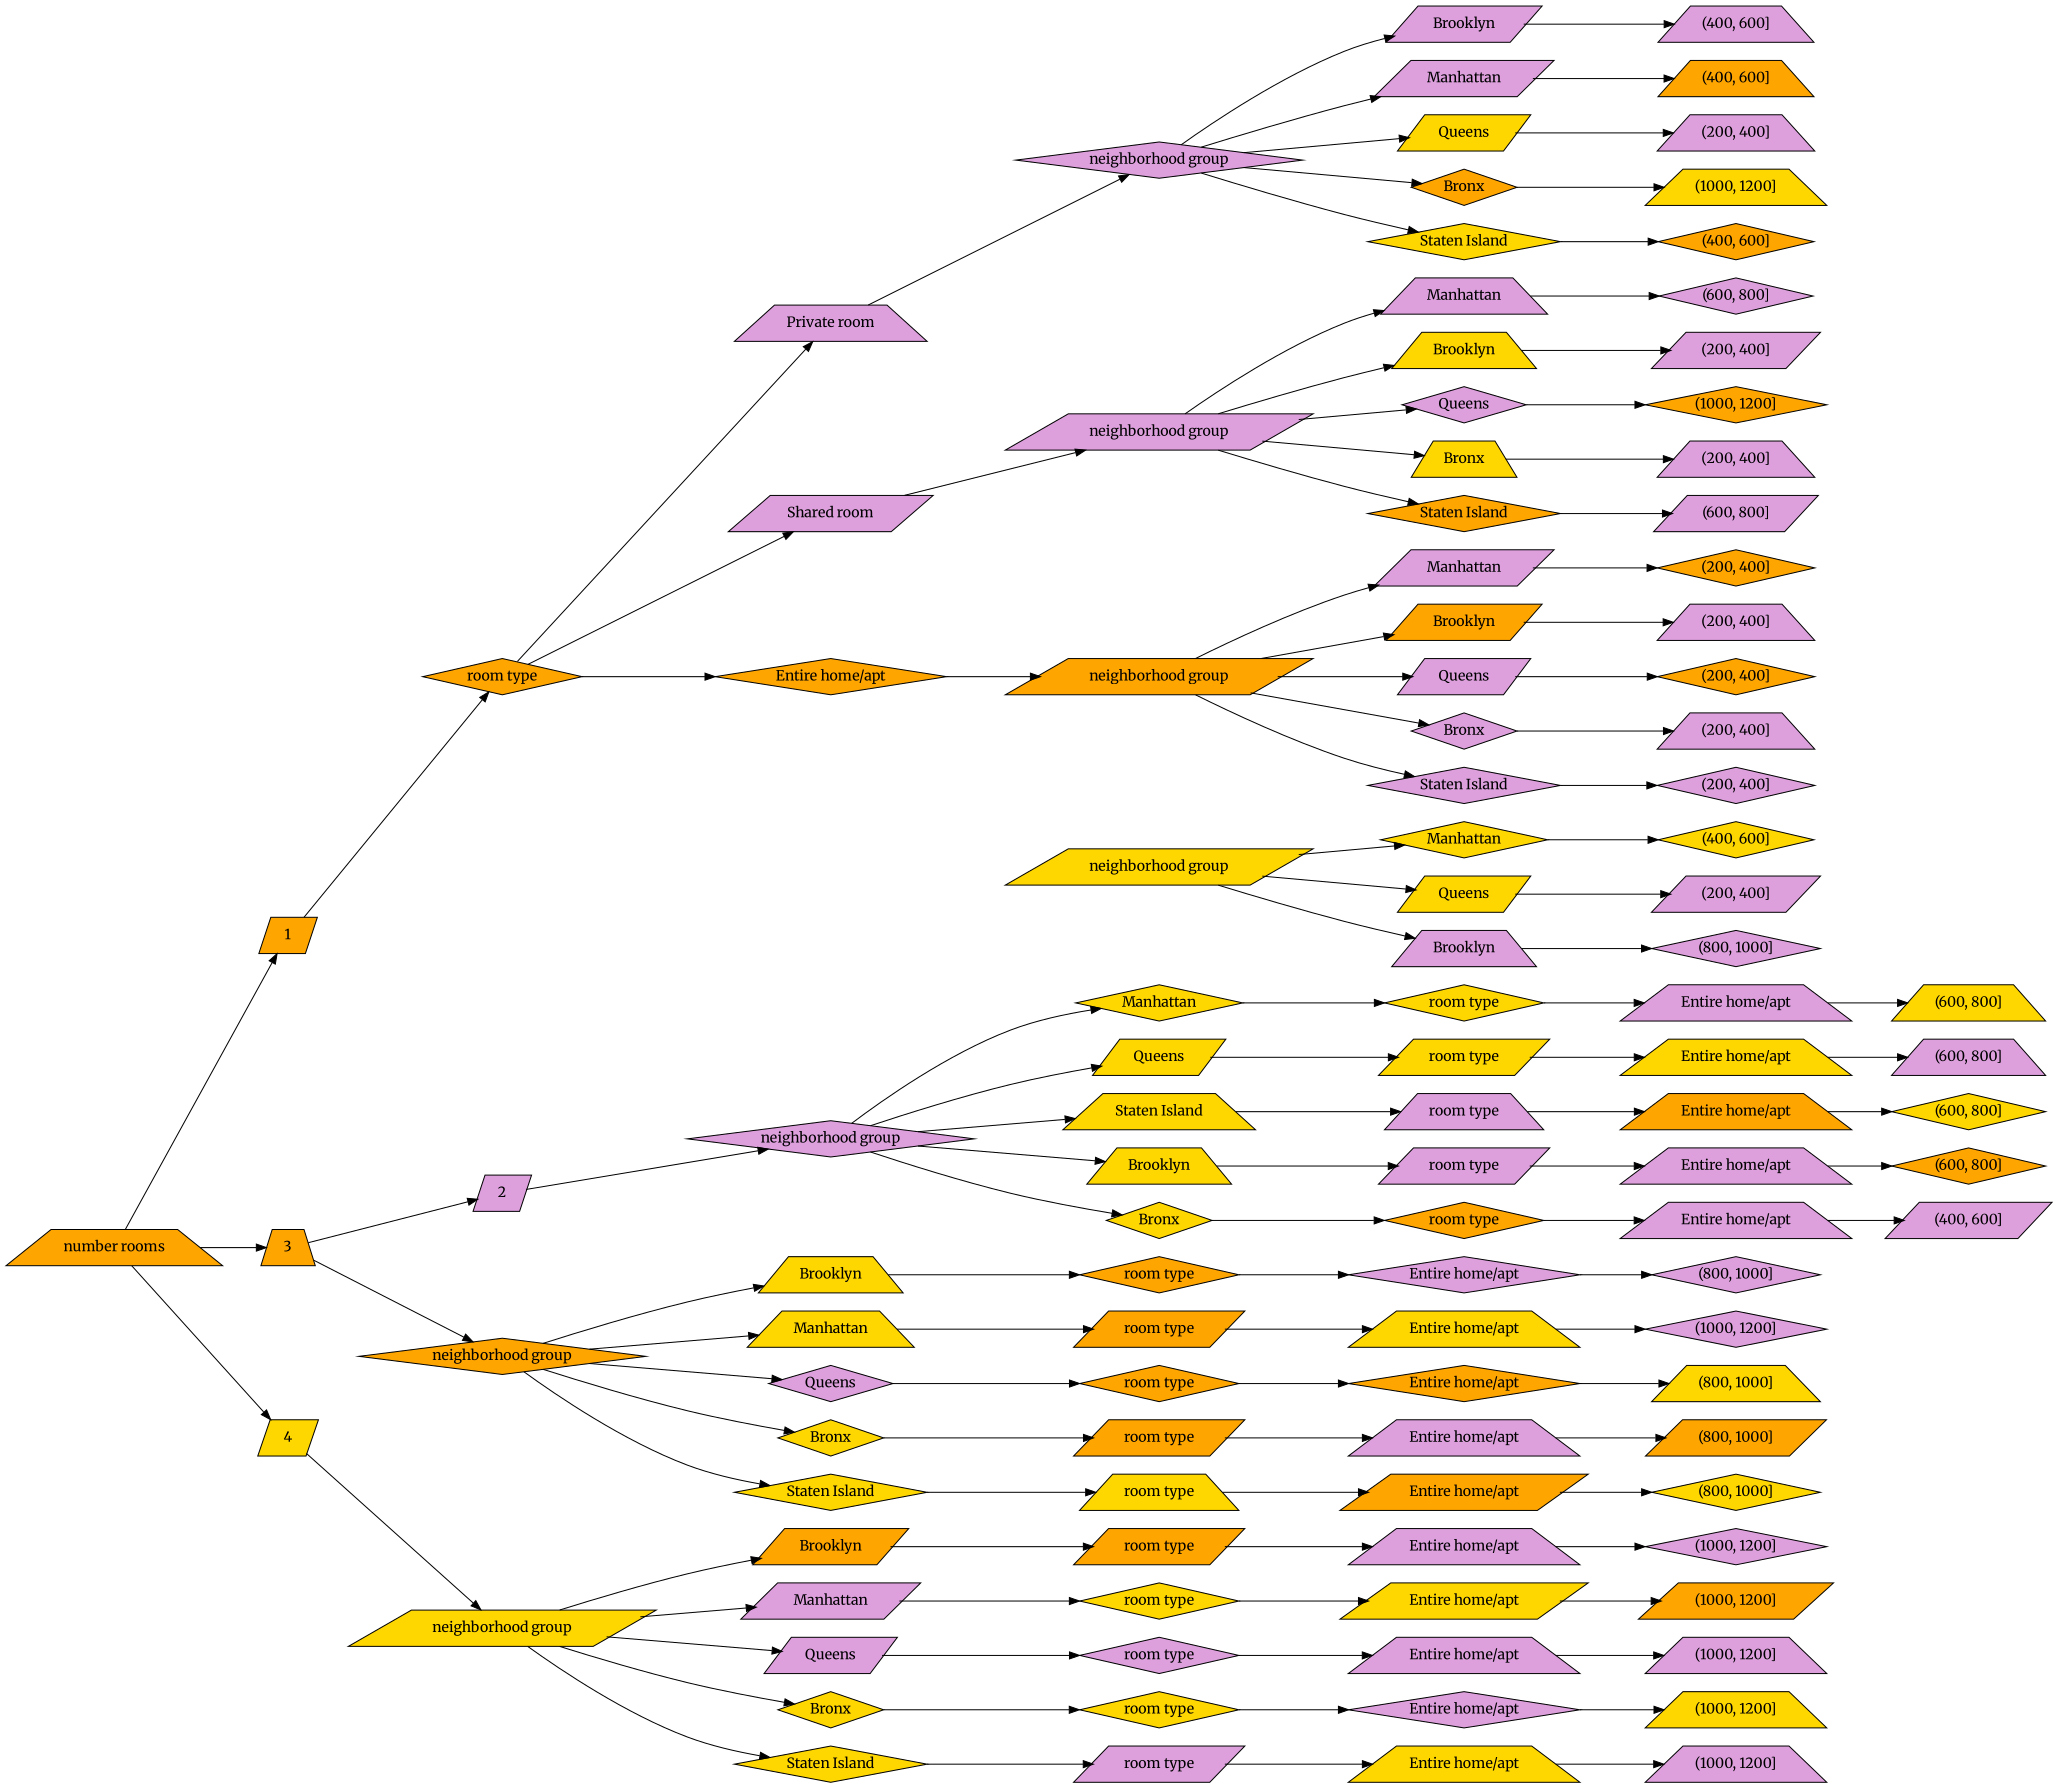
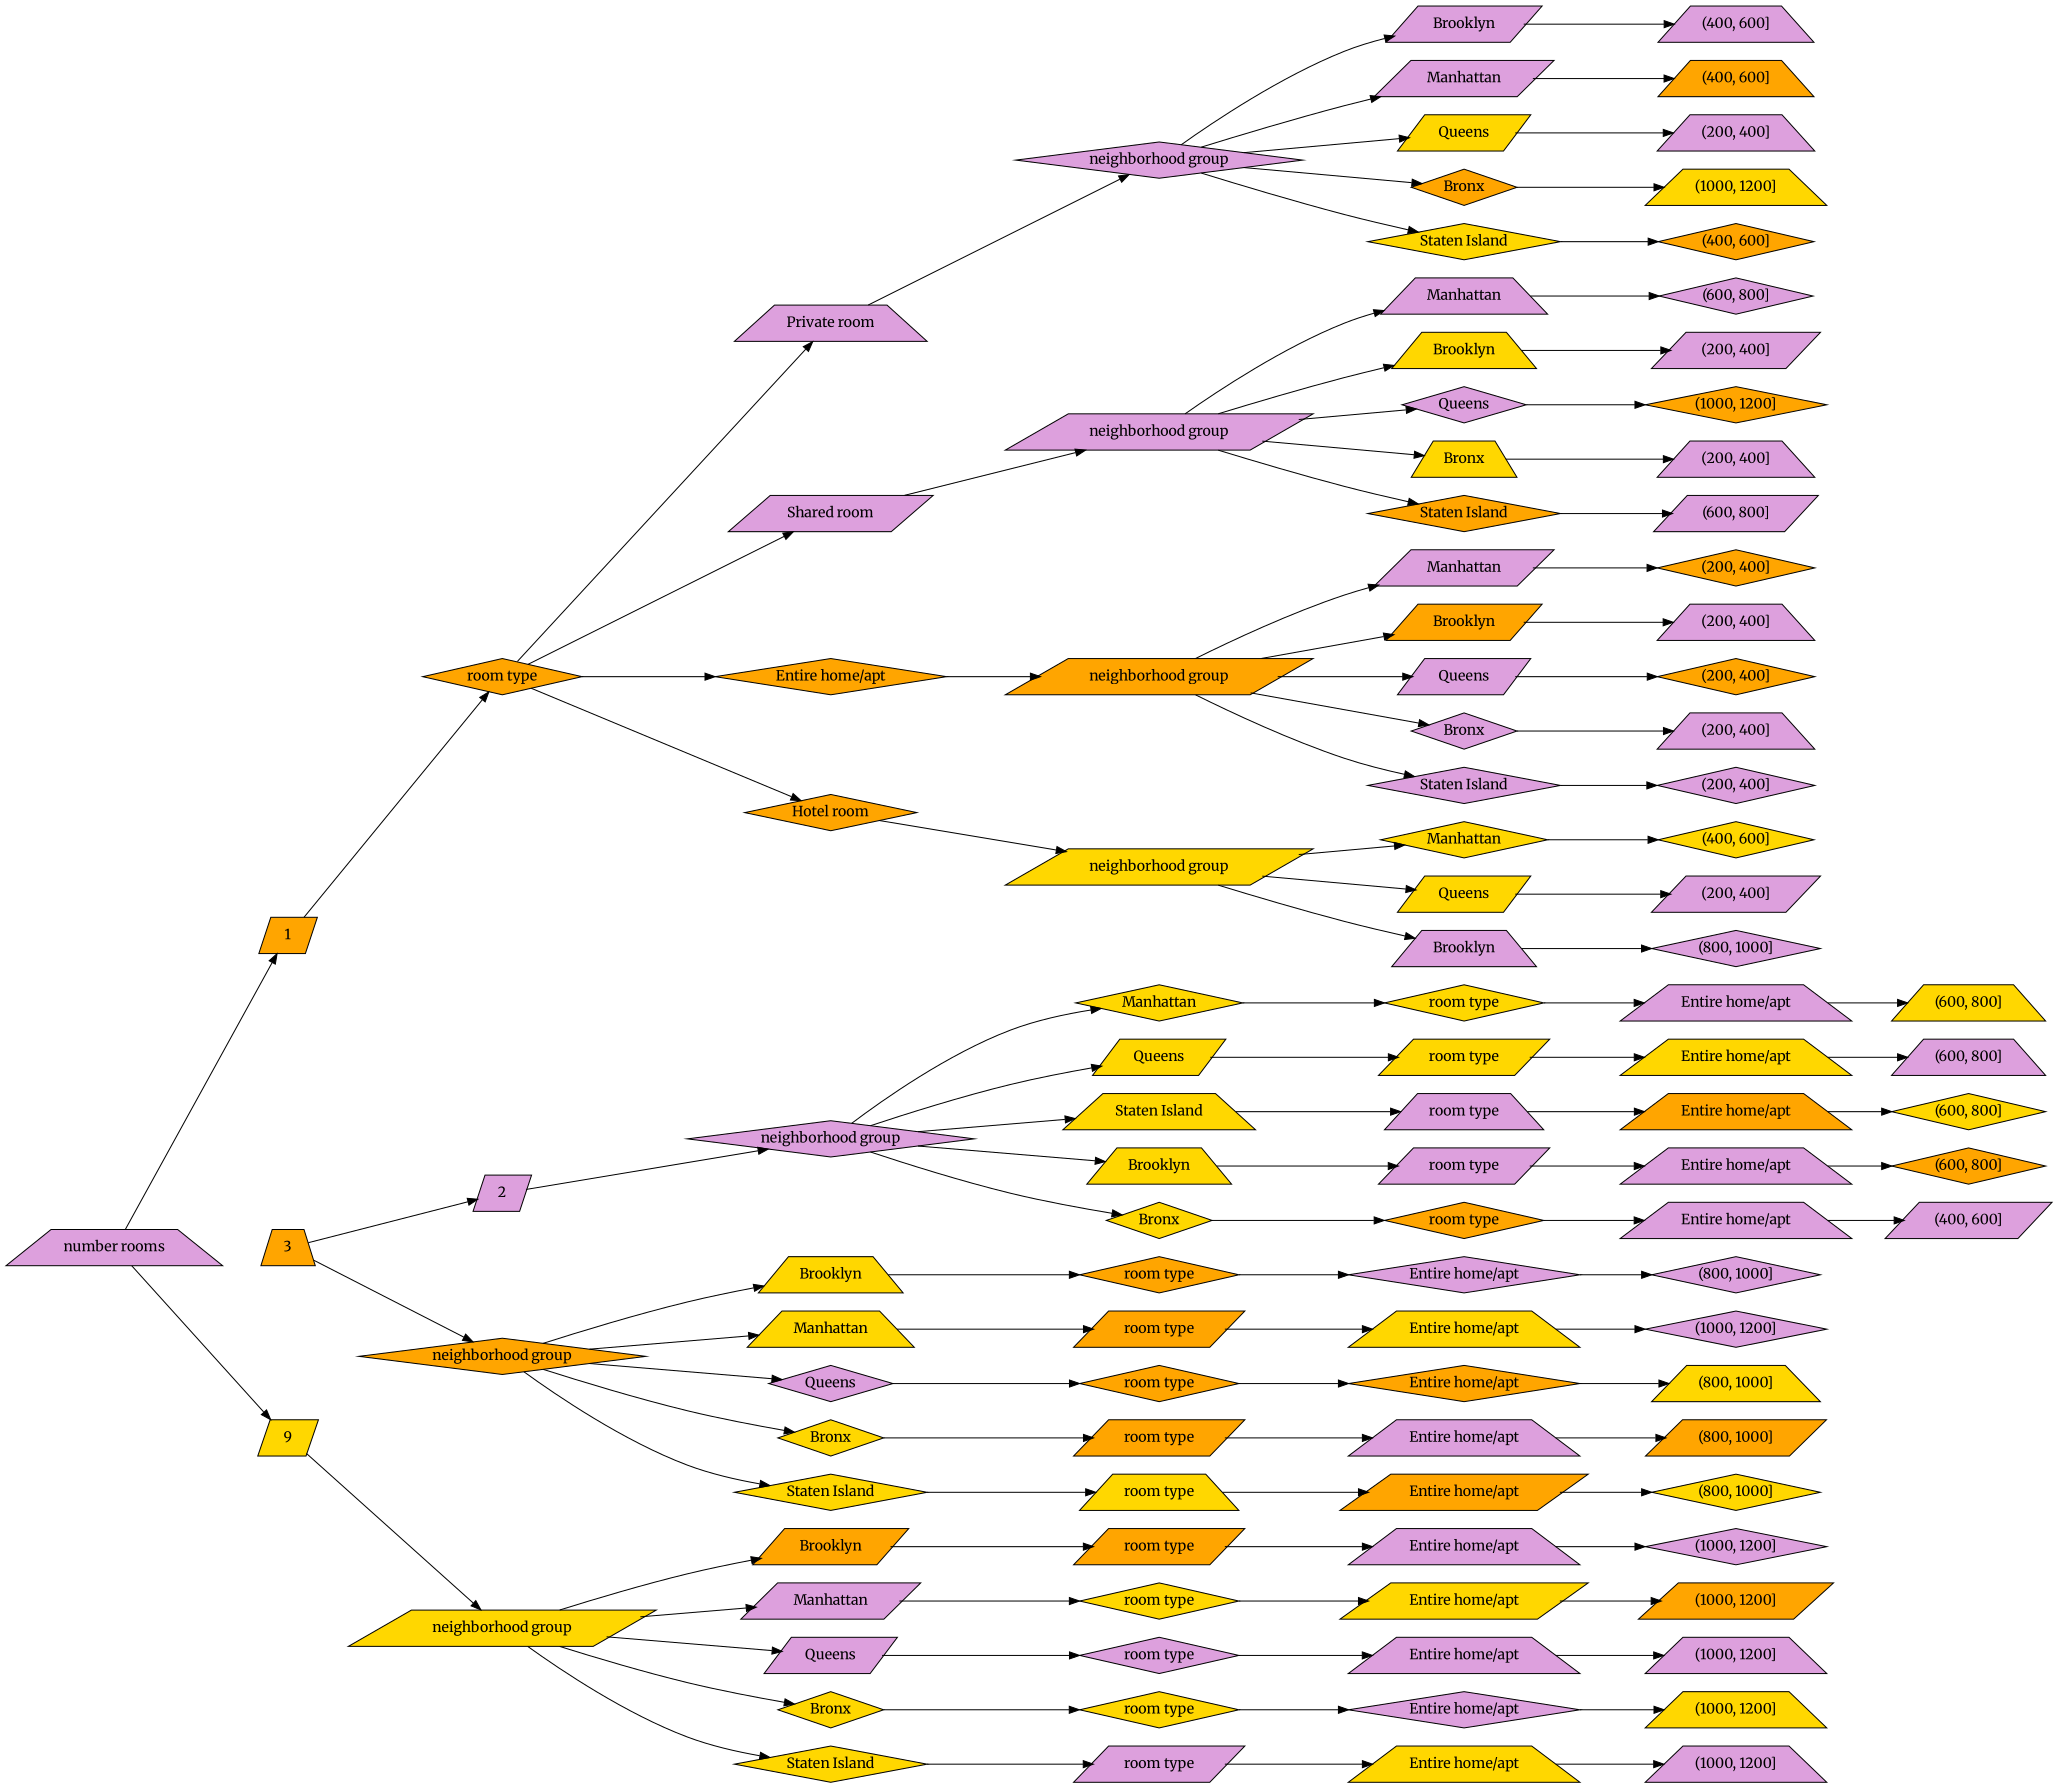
none -> (831, 813)
(114, 1248) -> (114, 1248)
(228, 1248) -> none
(288, 1438) -> (288, 1438)
